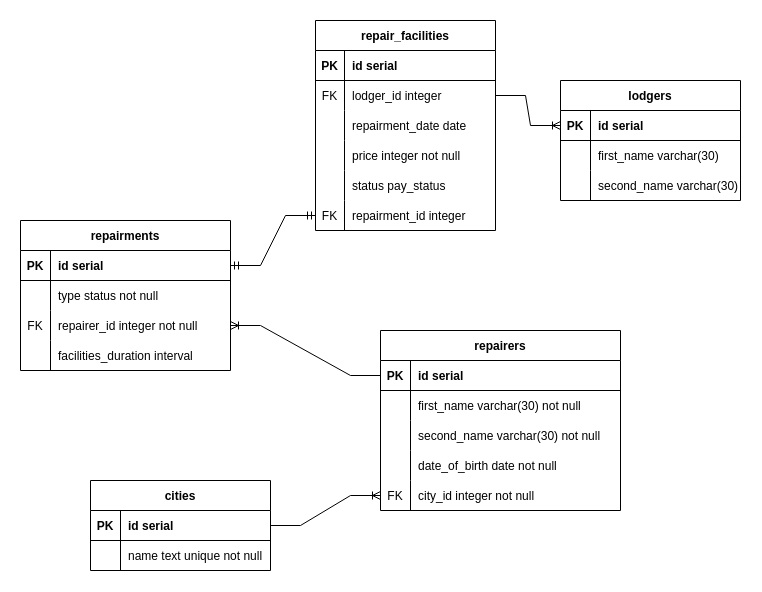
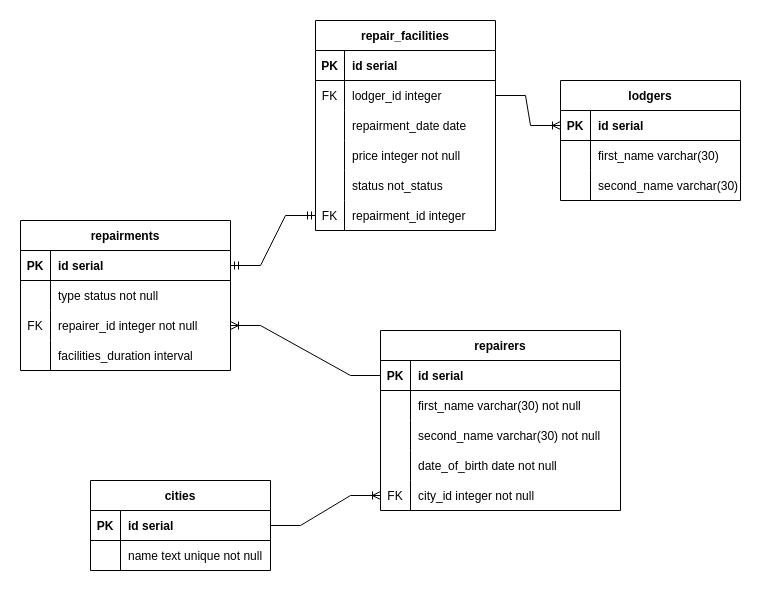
(408, 186) -> (408, 186)
